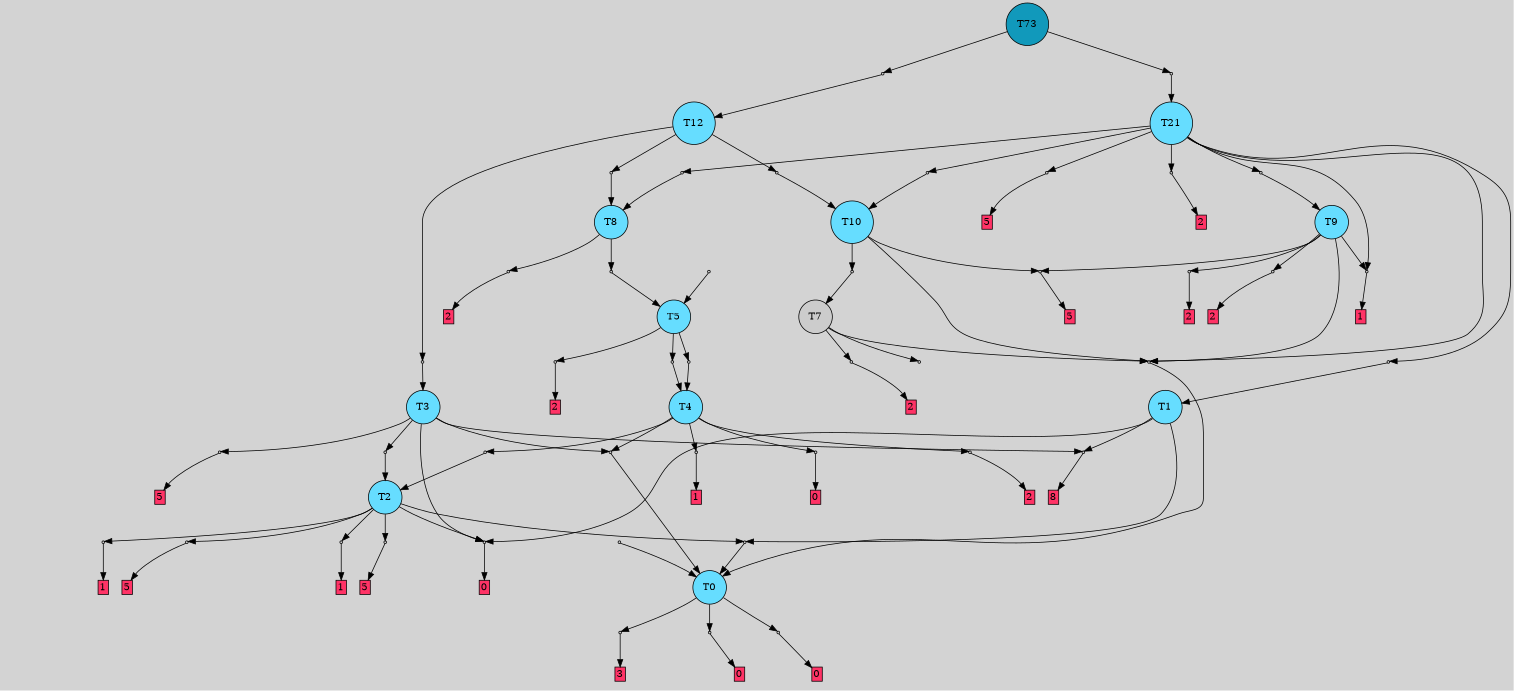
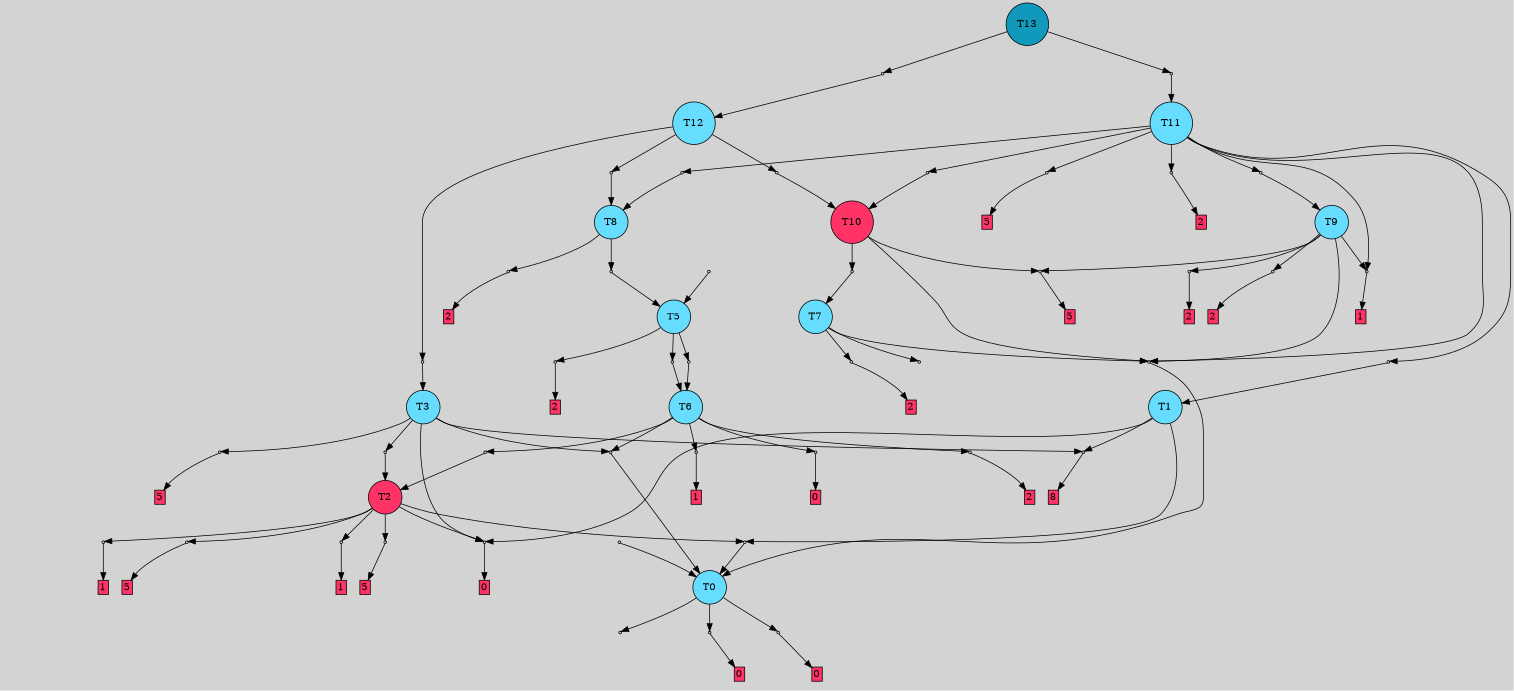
(1027, 24) -> (1027, 24)
(1171, 123) -> (1171, 123)
(852, 222) -> (852, 222)
(816, 317) -> (816, 317)
(686, 407) -> (686, 407)
(385, 497) -> (385, 497)
(620, 674) -> none
